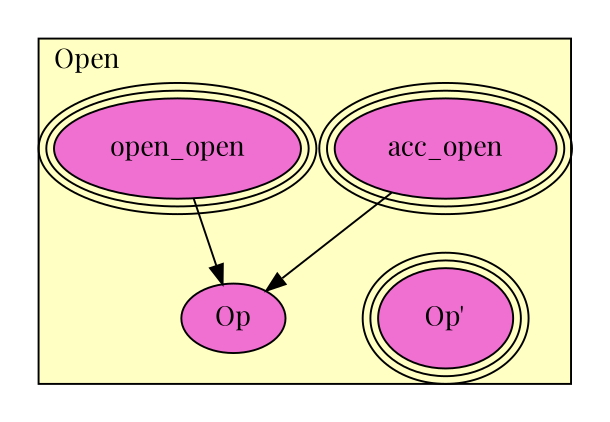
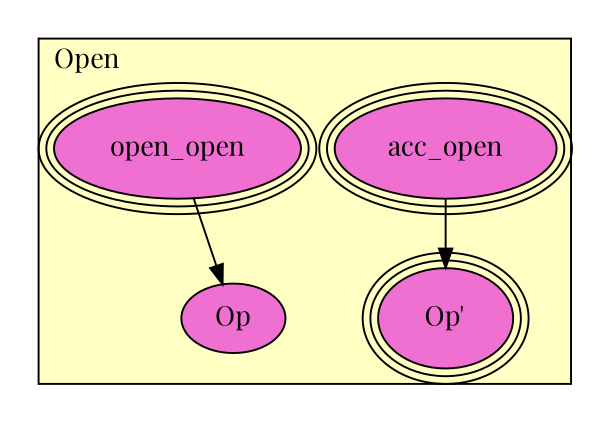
(337, 235) -> (446, 224)
